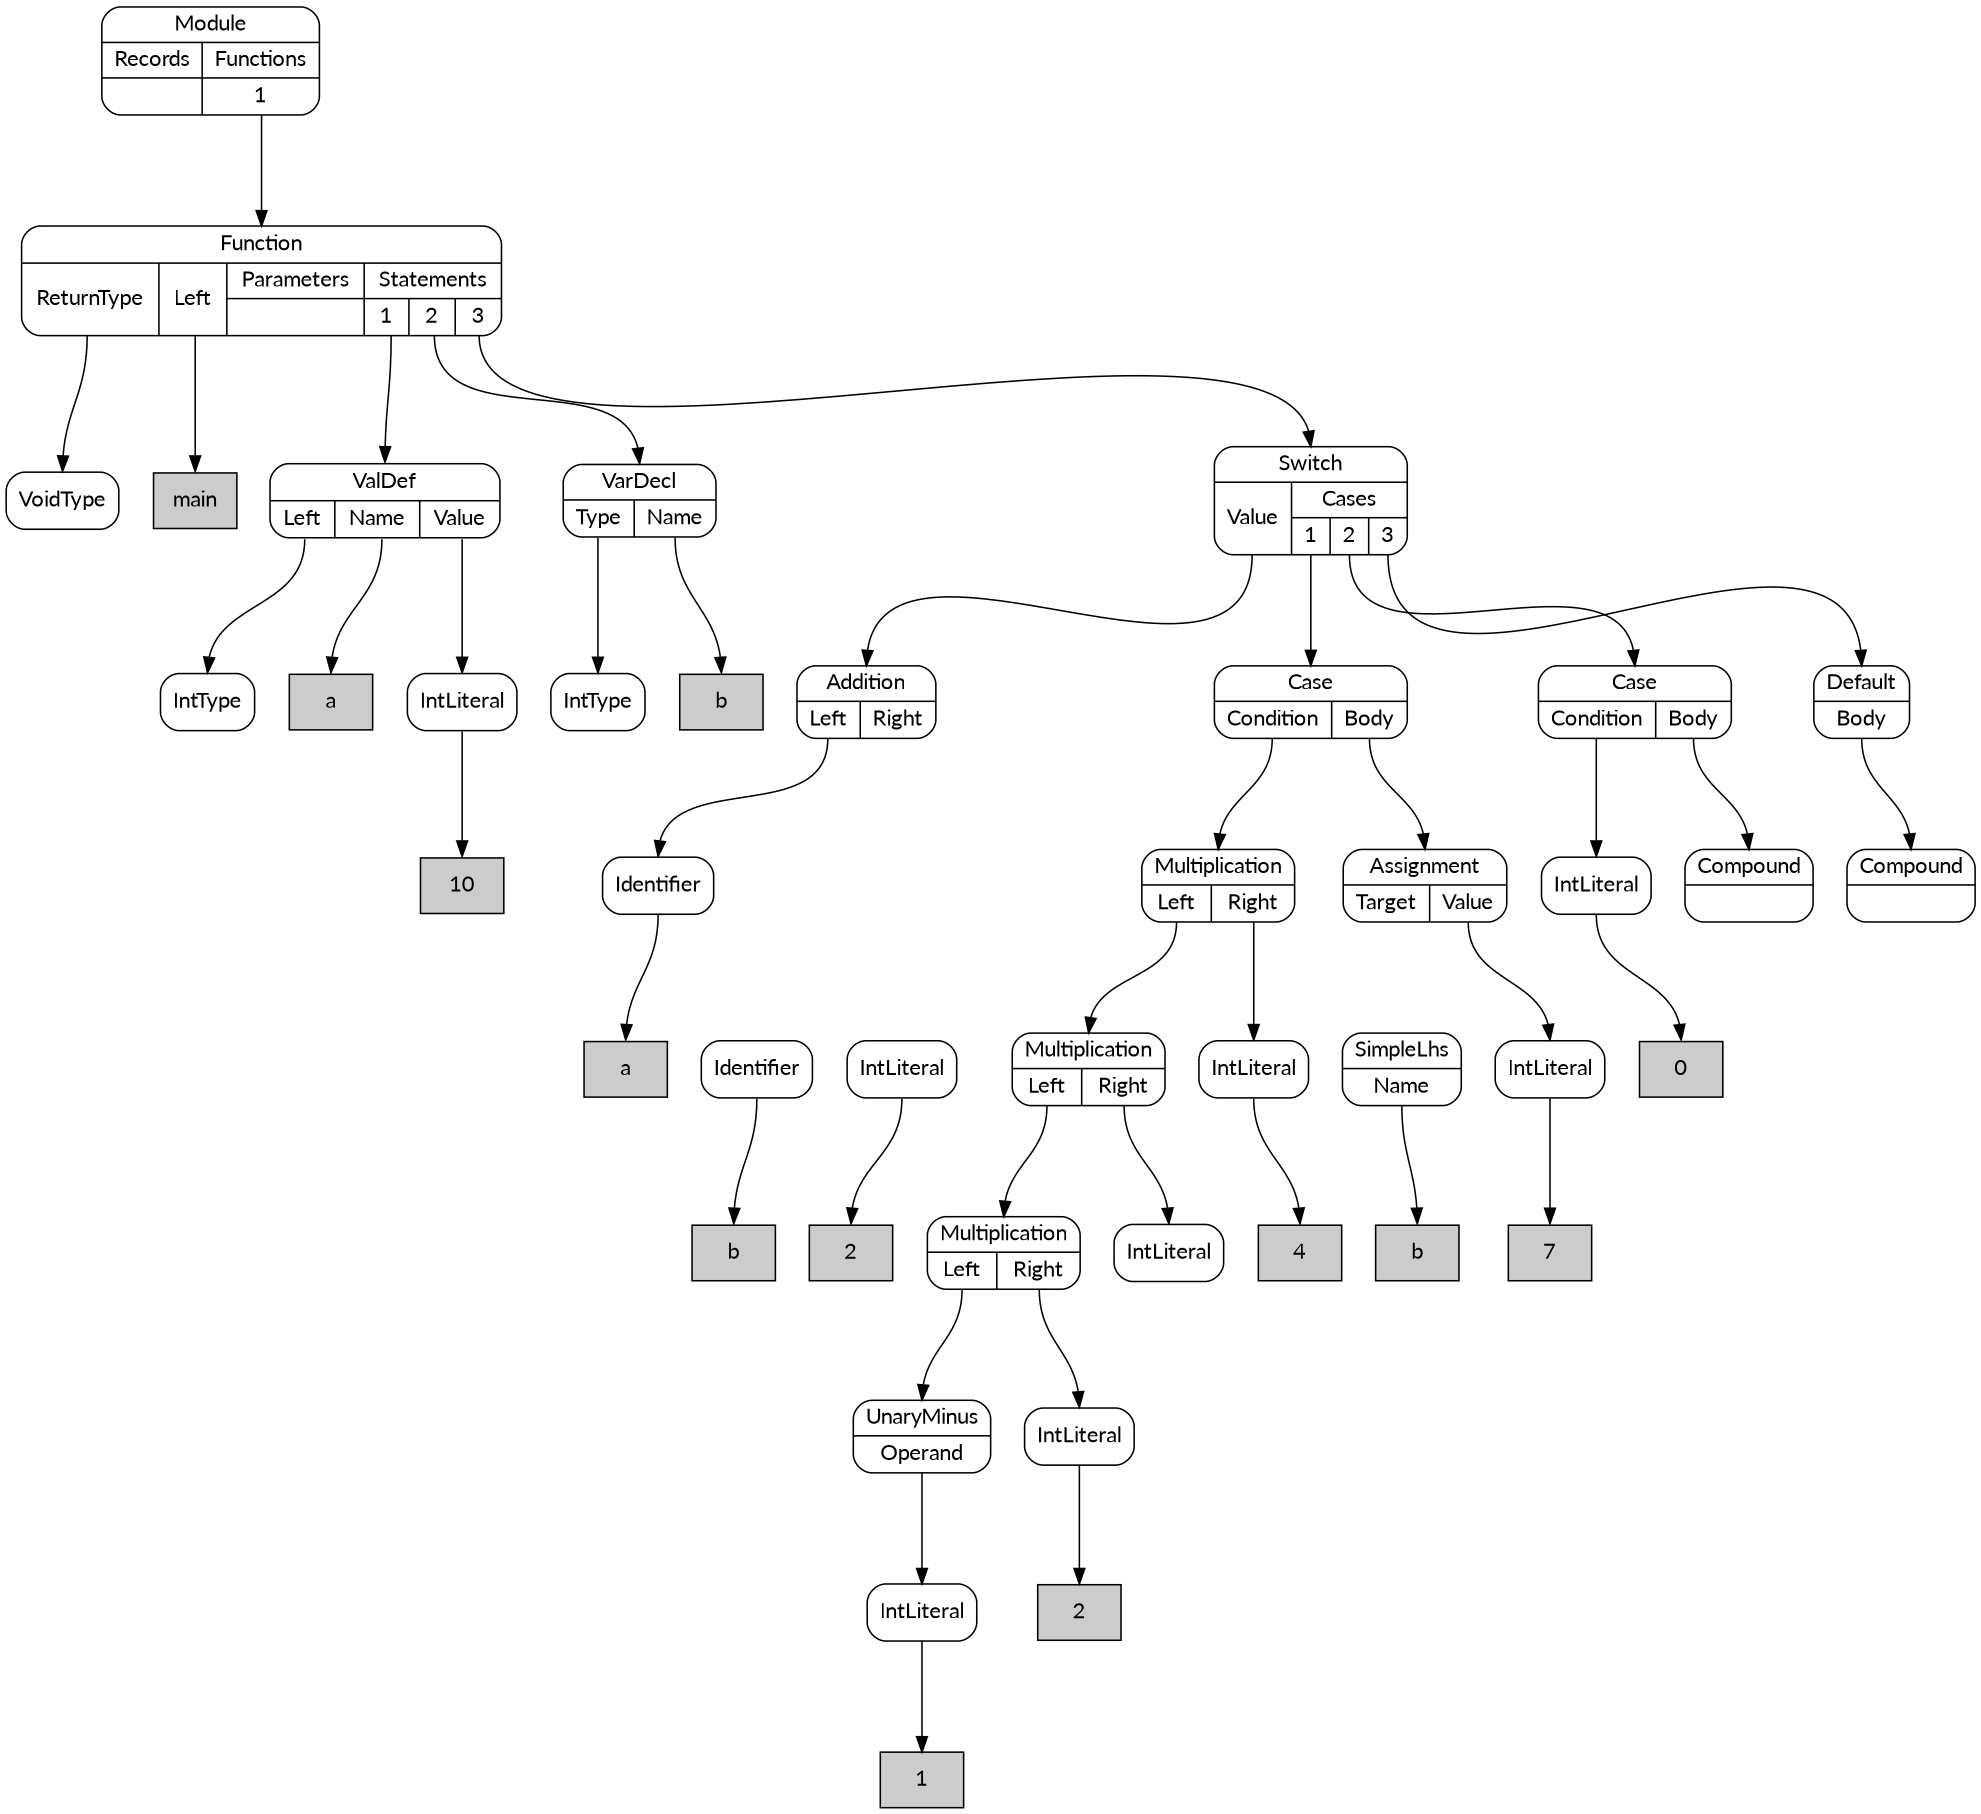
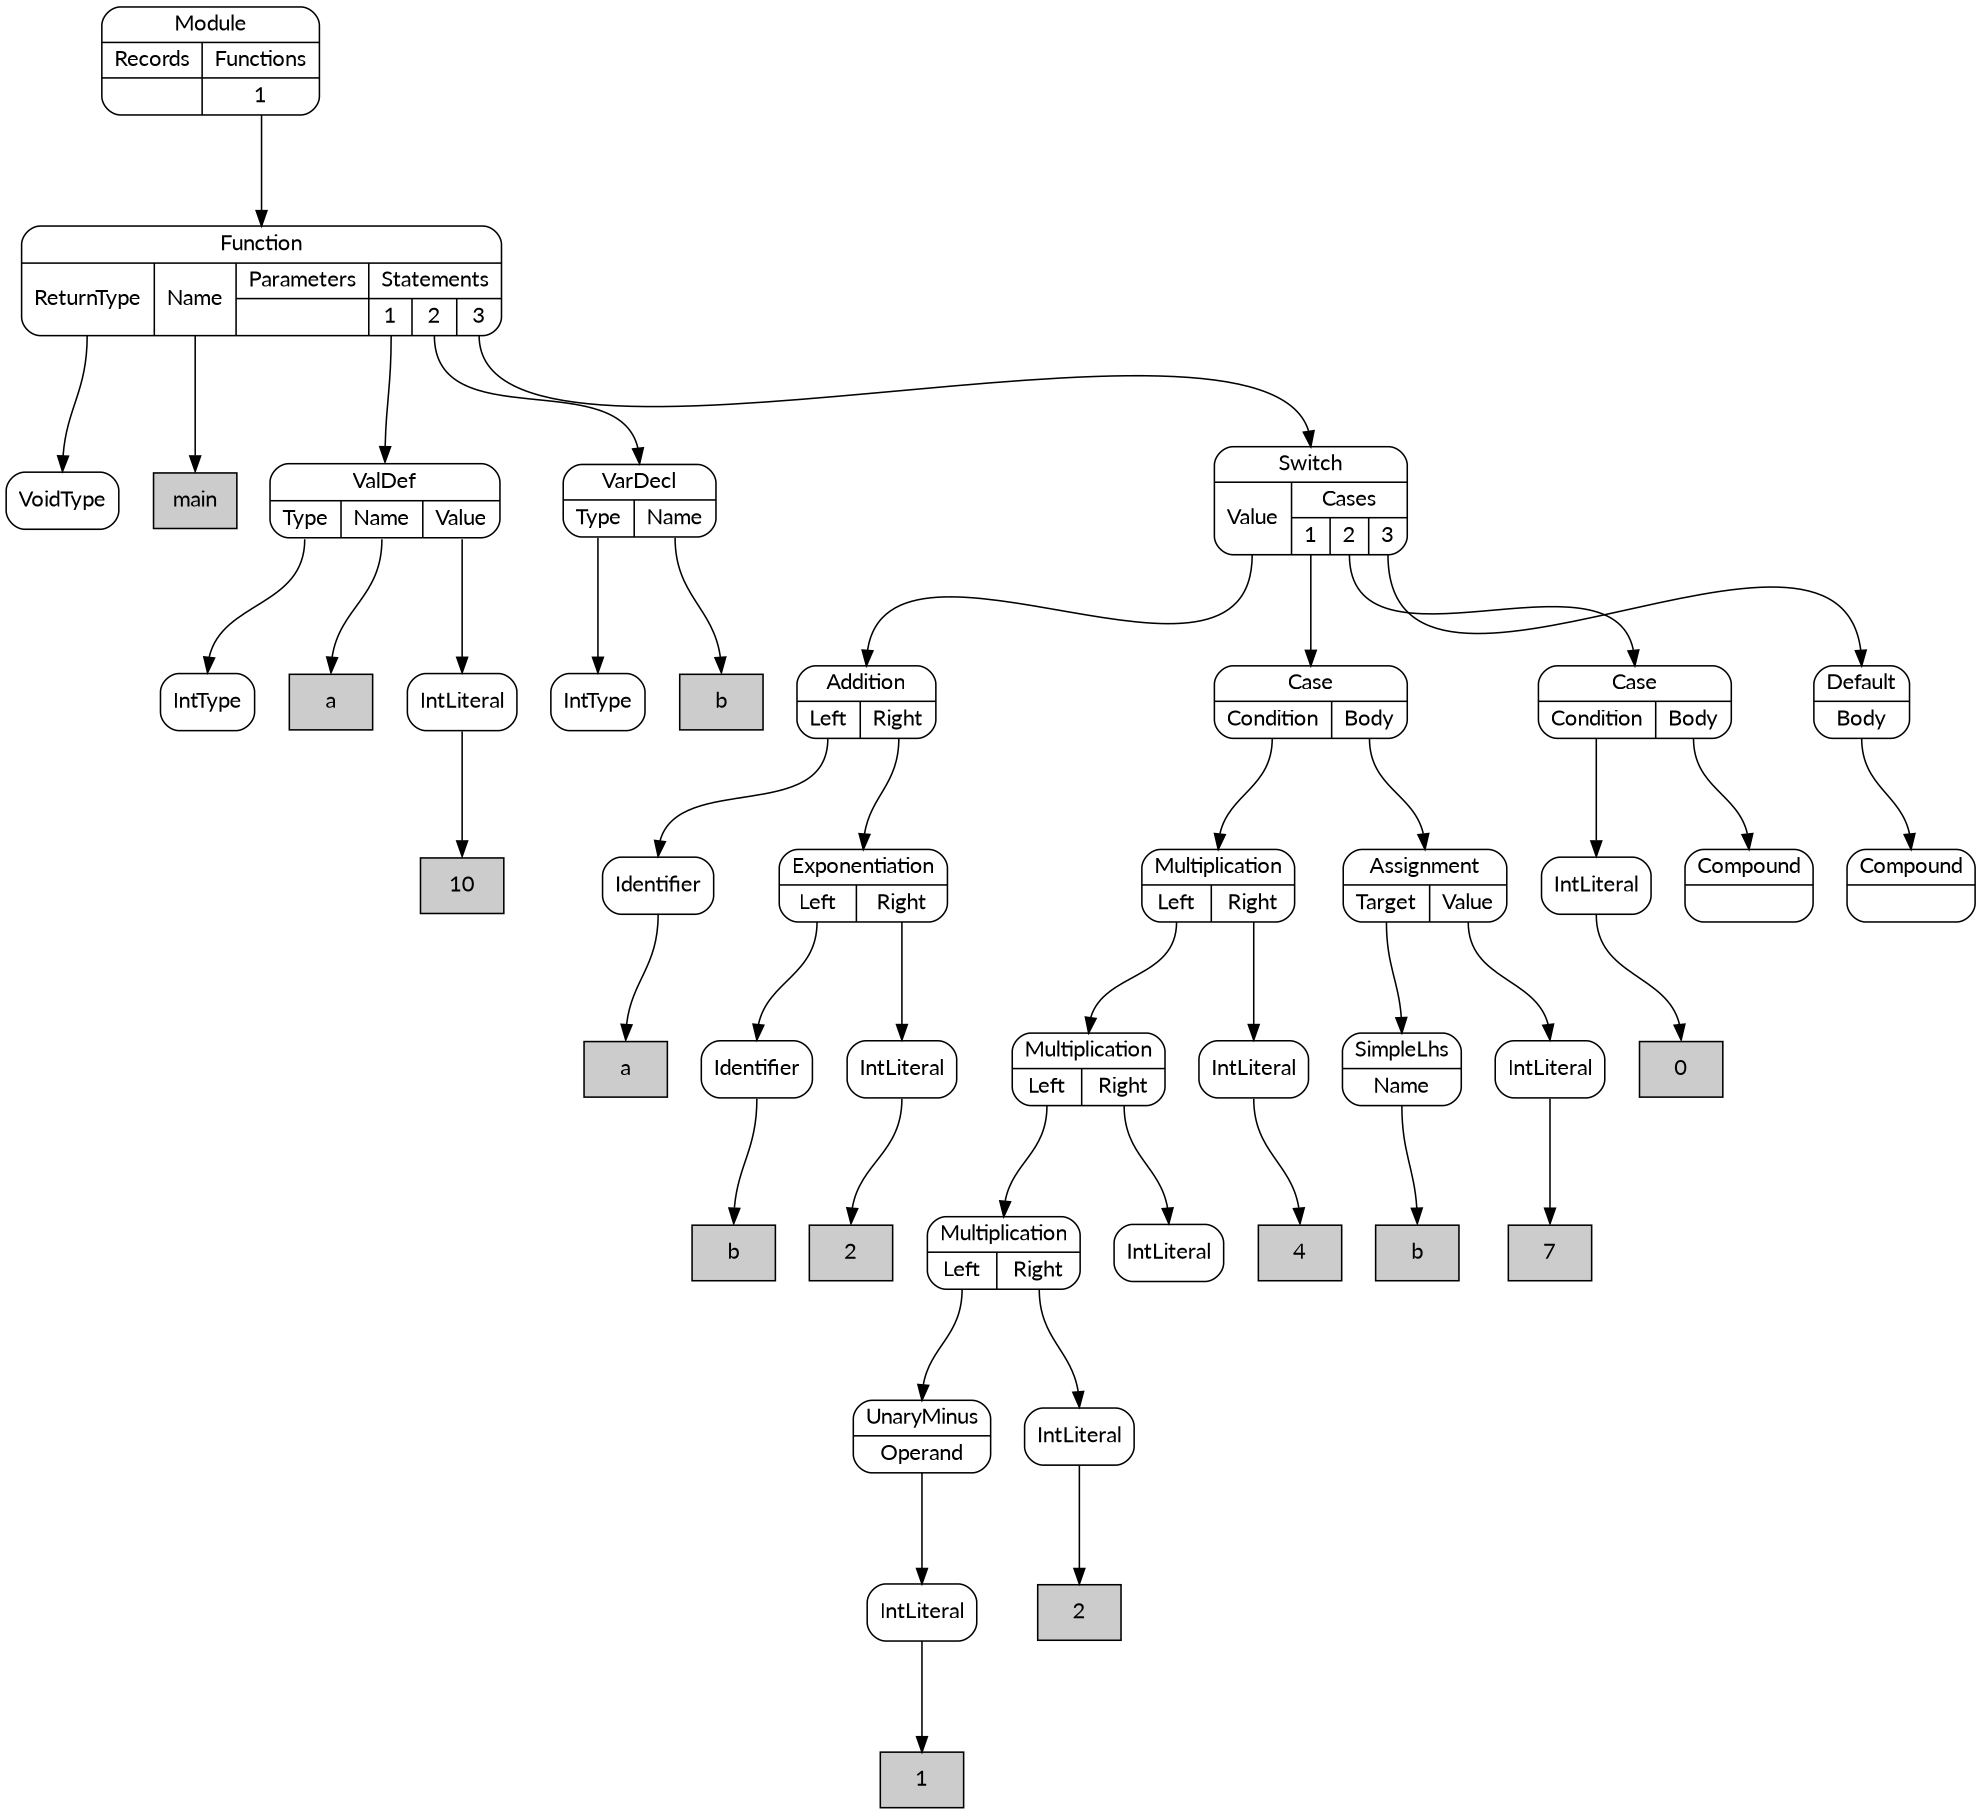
(193, 299) -> (195, 299)
(302, 518) -> (306, 518)
none -> (863, 886)
none -> (1392, 970)
